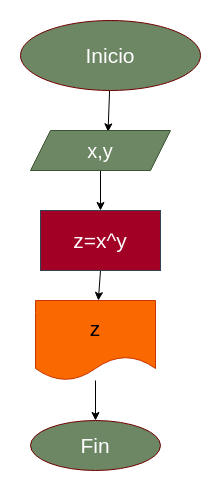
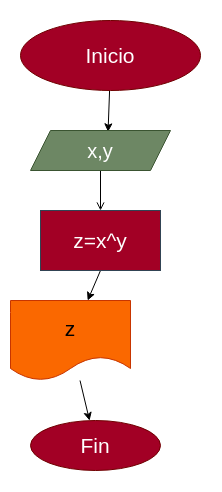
(111, 56) -> (111, 56)
(101, 202) -> (101, 204)
(96, 341) -> (71, 341)
(96, 446) -> (96, 446)
